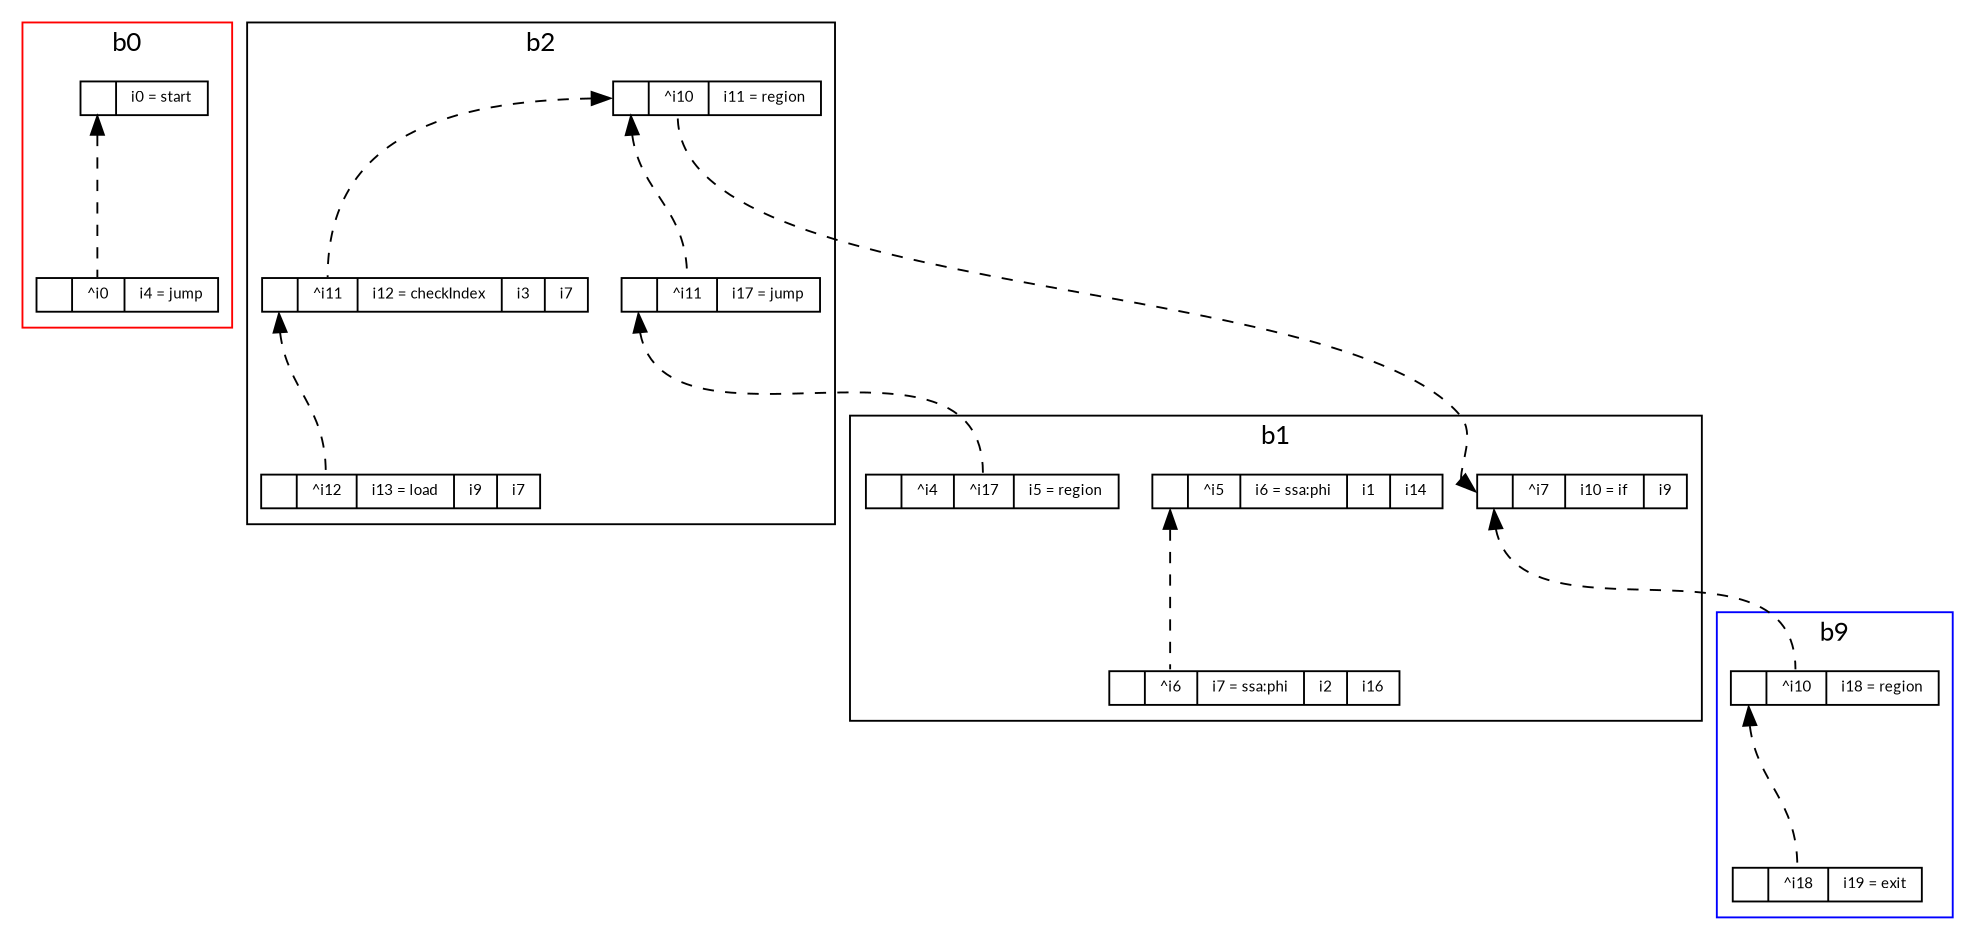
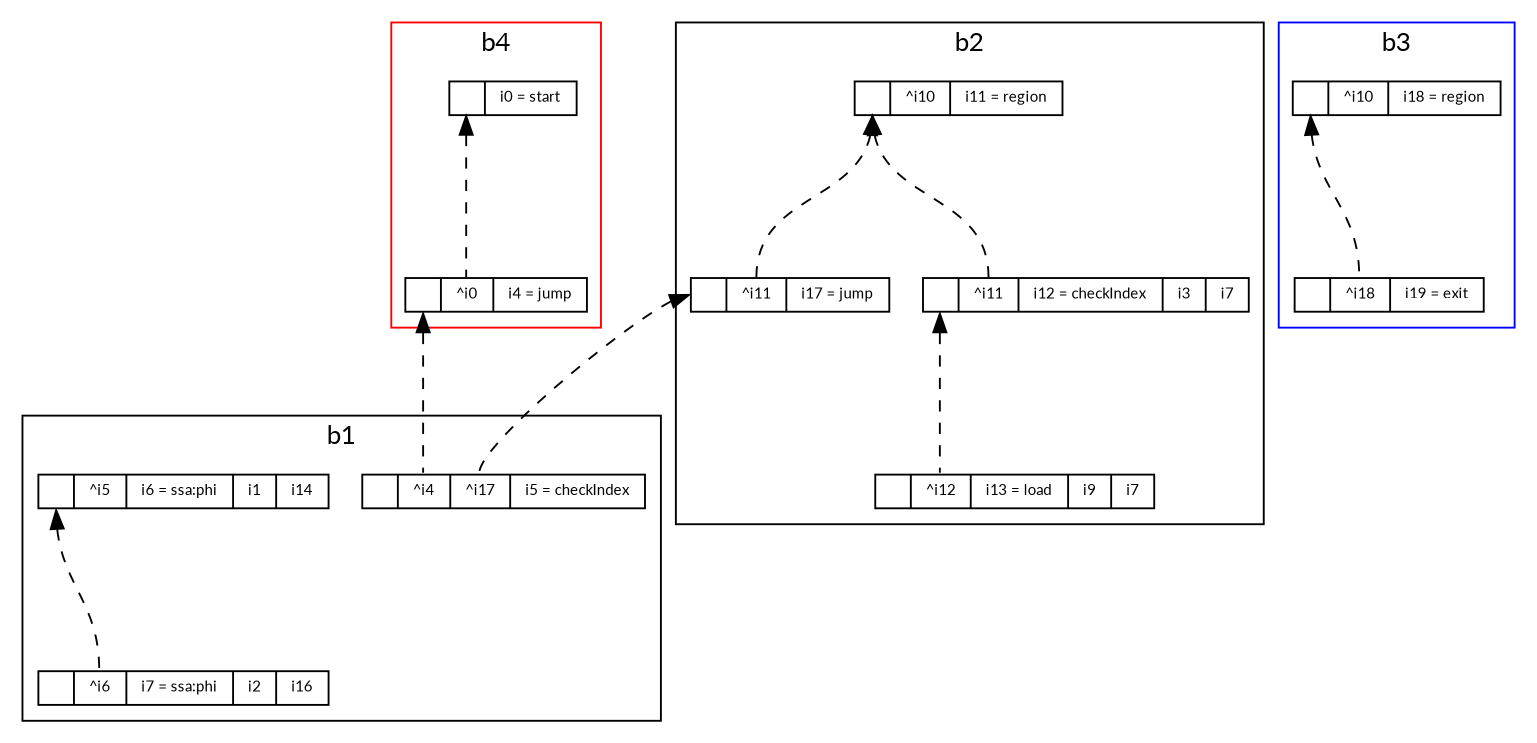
(127, 44) -> (496, 44)
none -> (423, 403)
(1066, 491) -> (578, 491)
(1582, 491) -> none
(1835, 634) -> (1397, 44)
